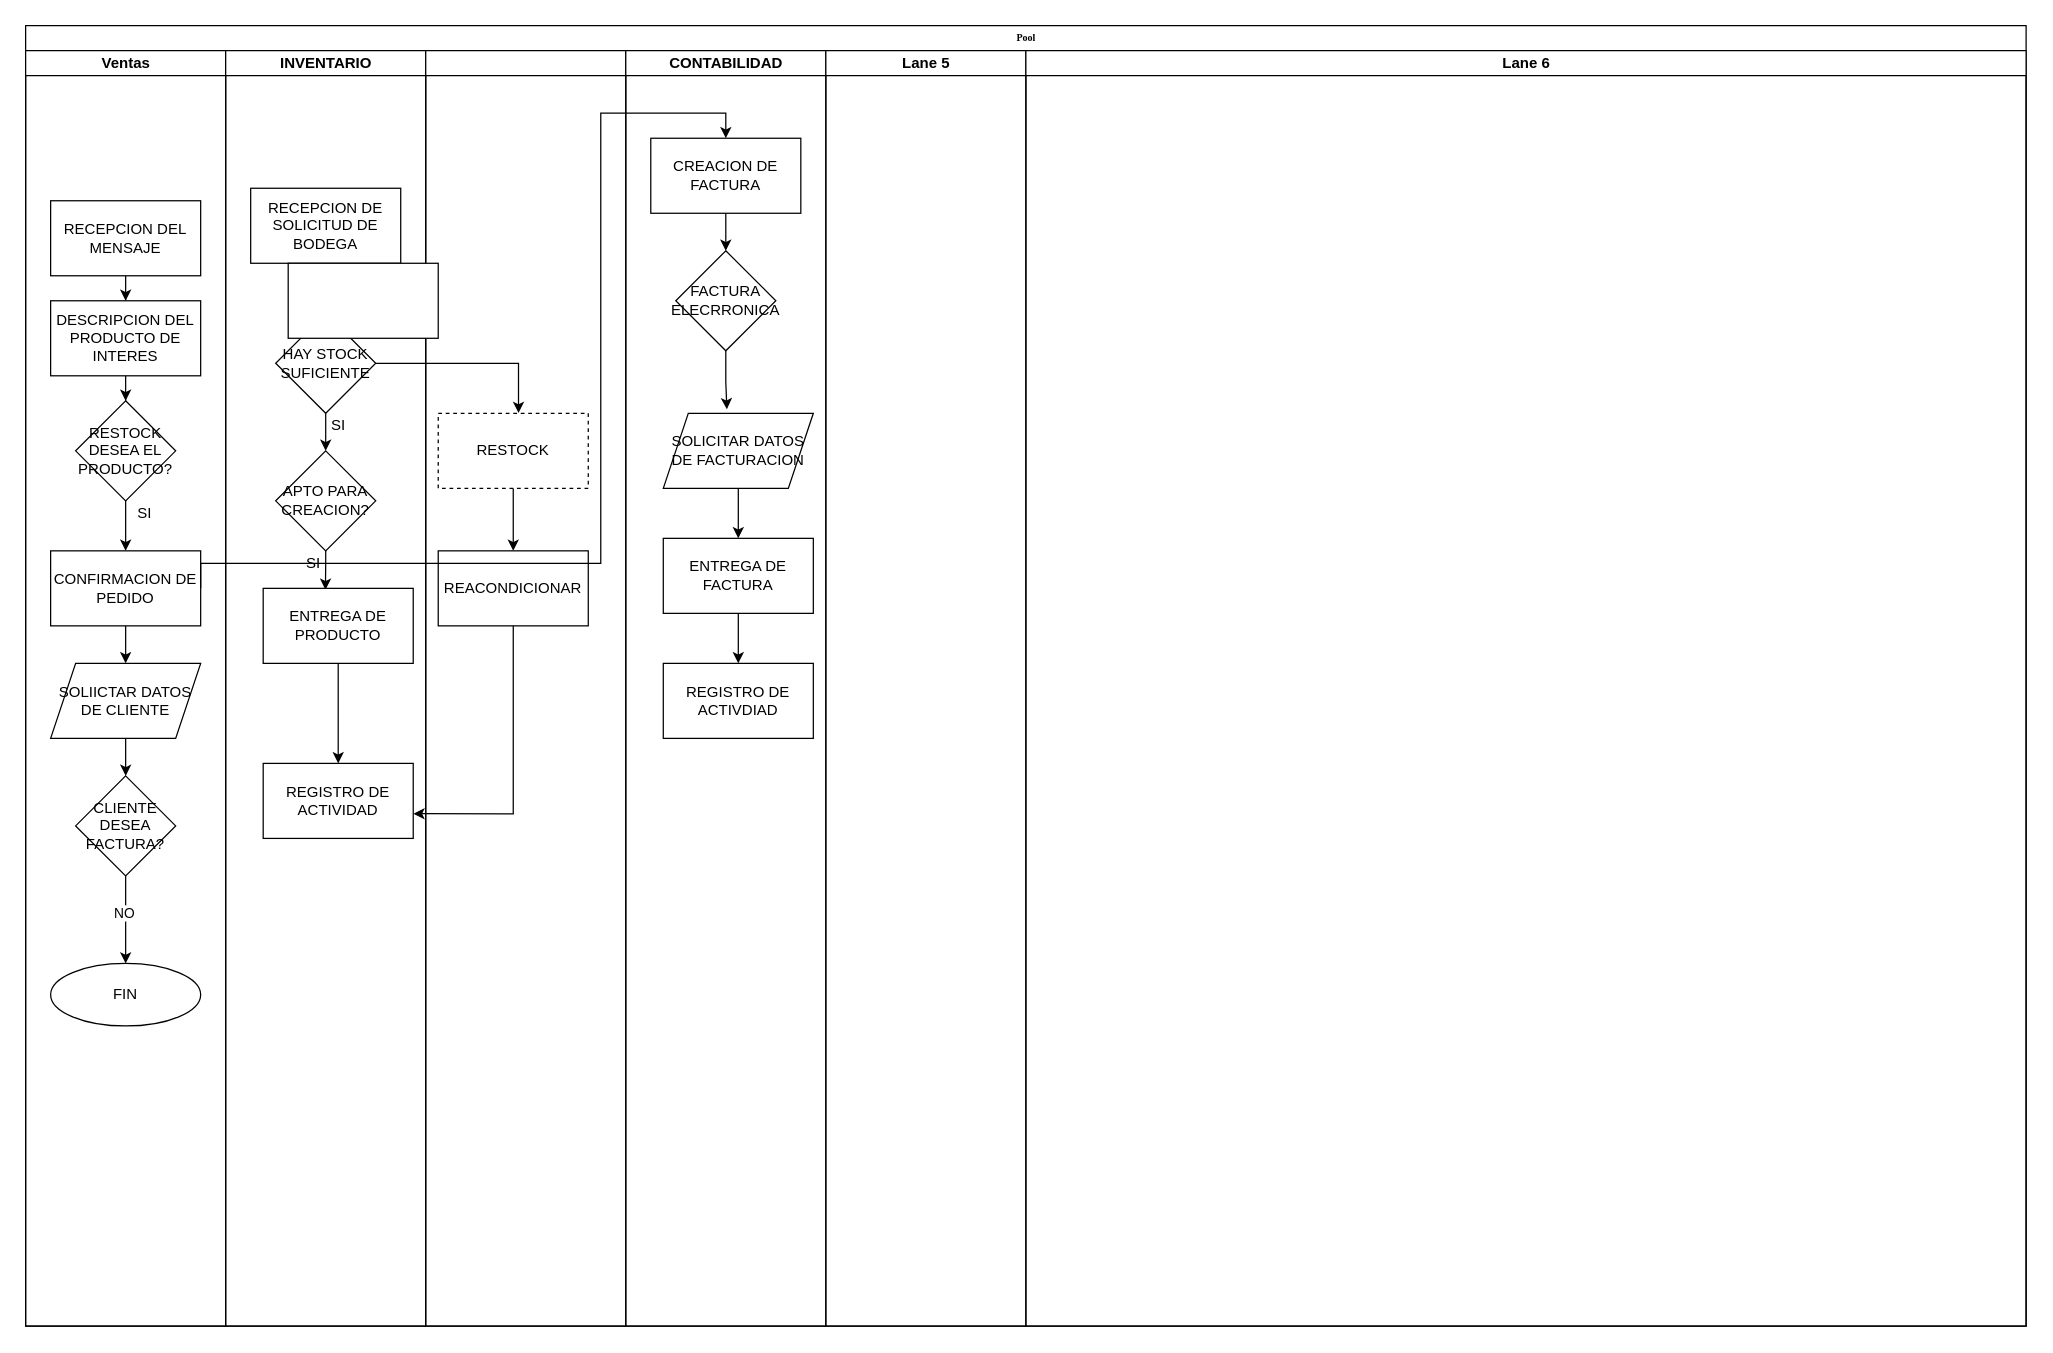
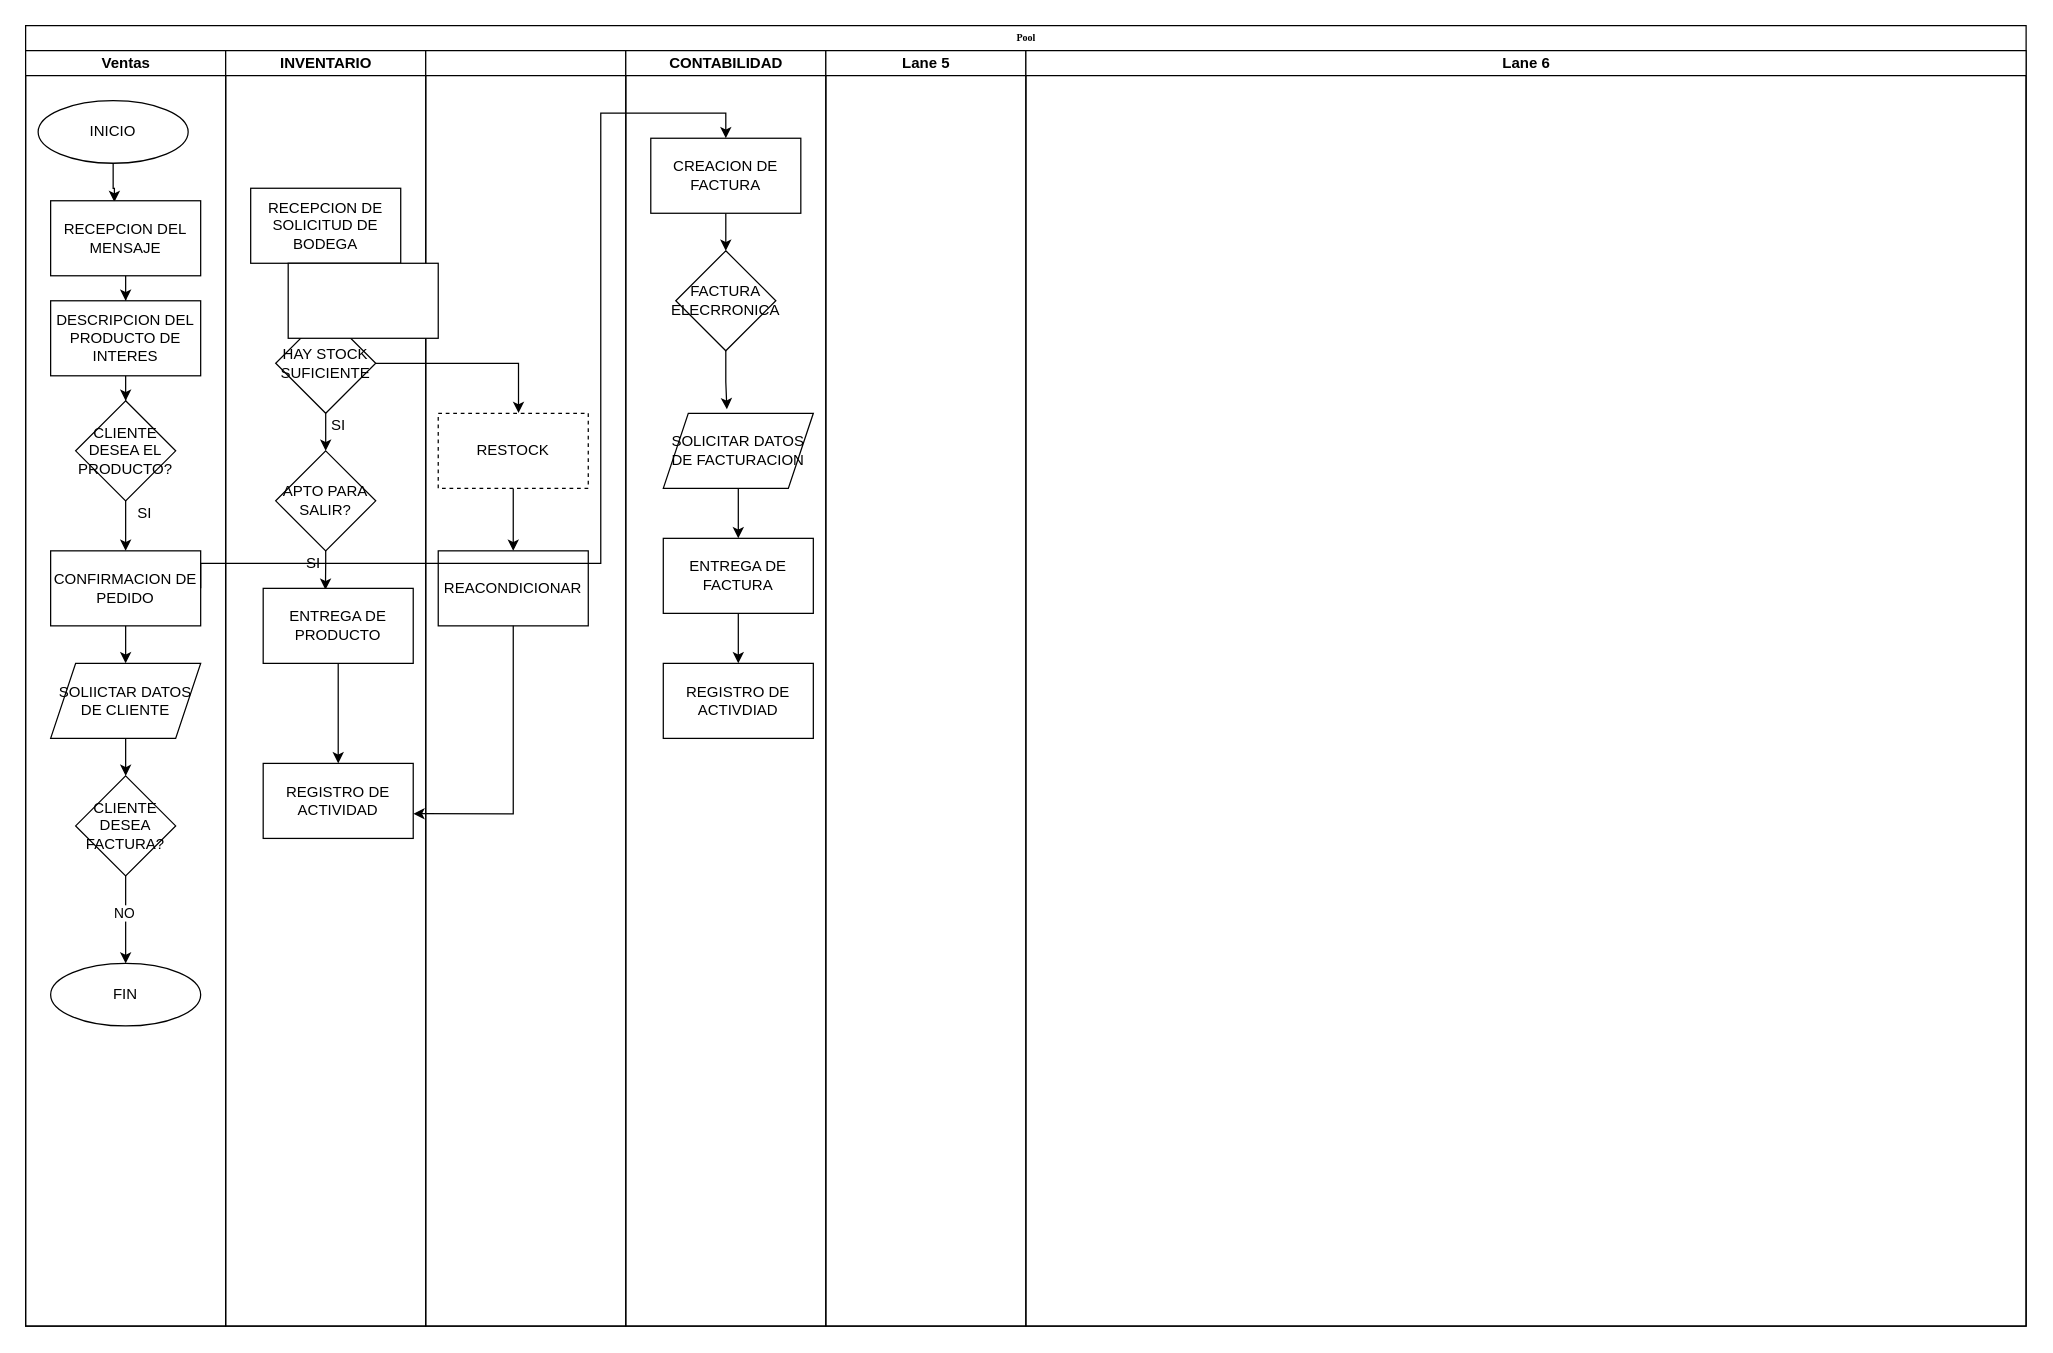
none -> (113, 132)
none -> (113, 178)
(126, 451) -> (126, 451)
(326, 501) -> (326, 501)
